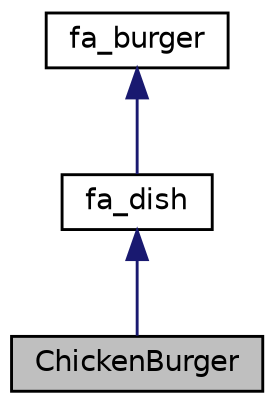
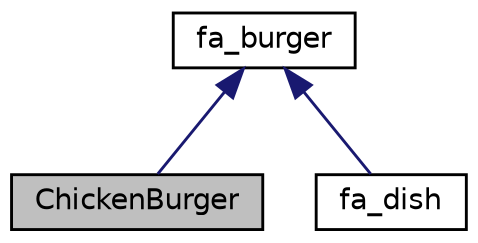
(137, 298) -> (191, 133)
